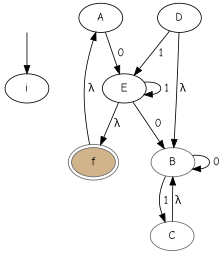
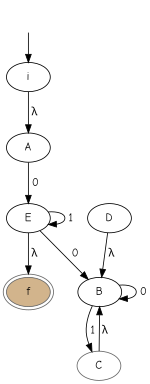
(155, 50) -> none
(84, 92) -> (28, 108)
(173, 162) -> (100, 292)
